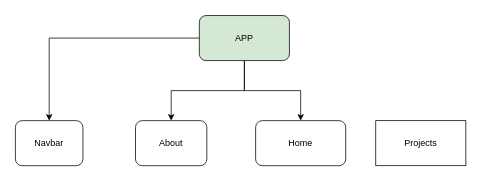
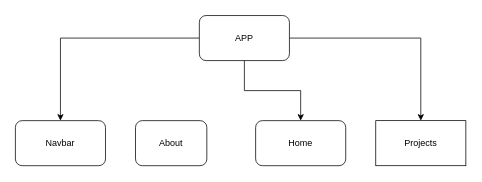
(244, 38) -> (244, 38)
none -> (420, 75)
(194, 90) -> none
(49, 143) -> (60, 143)
